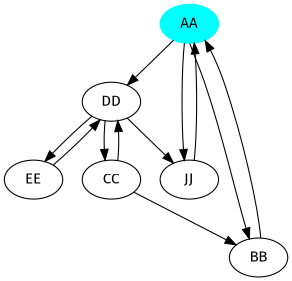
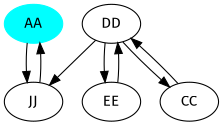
(154, 59) -> none
(259, 258) -> none
